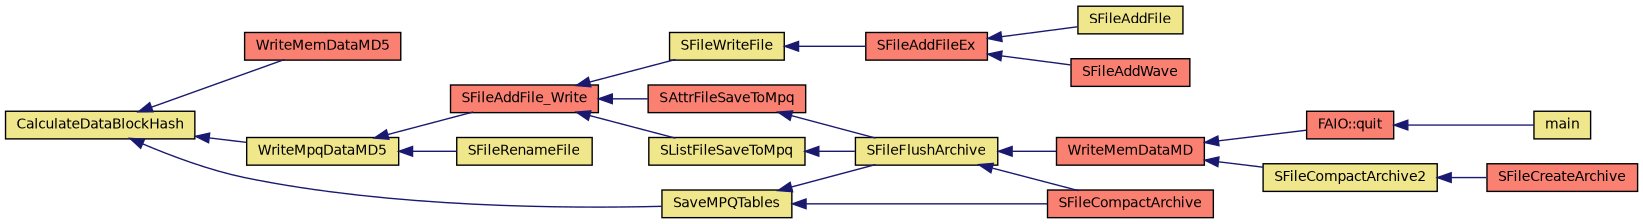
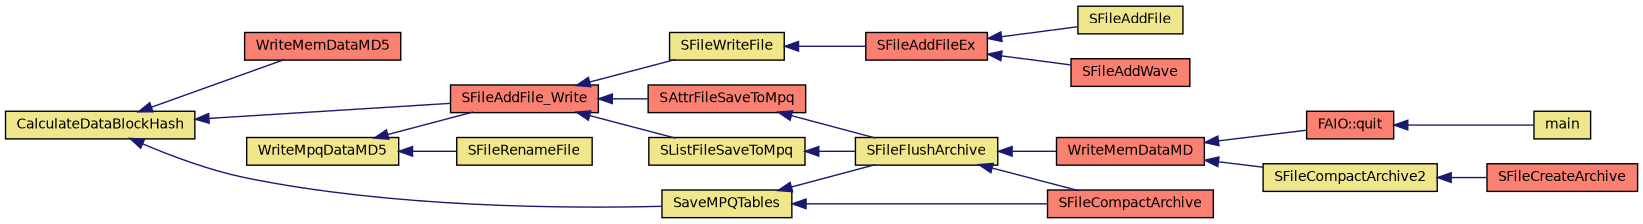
(228, 140) -> (329, 111)
